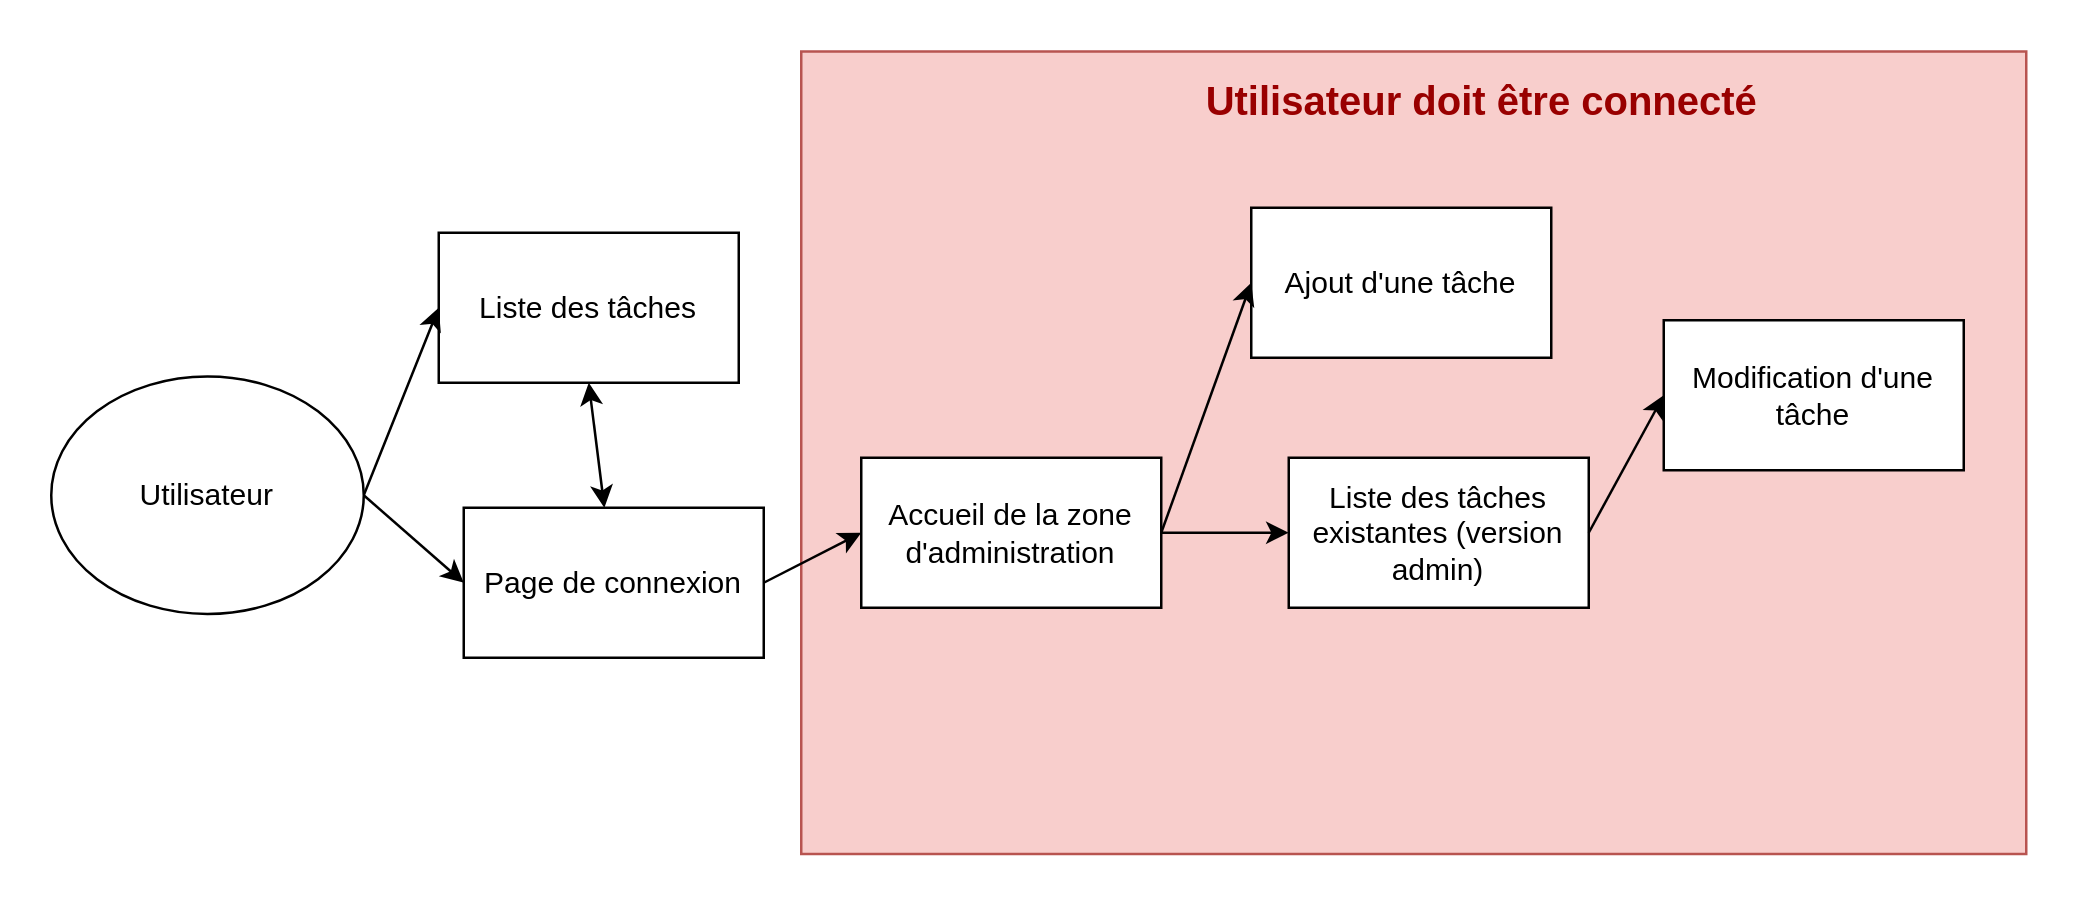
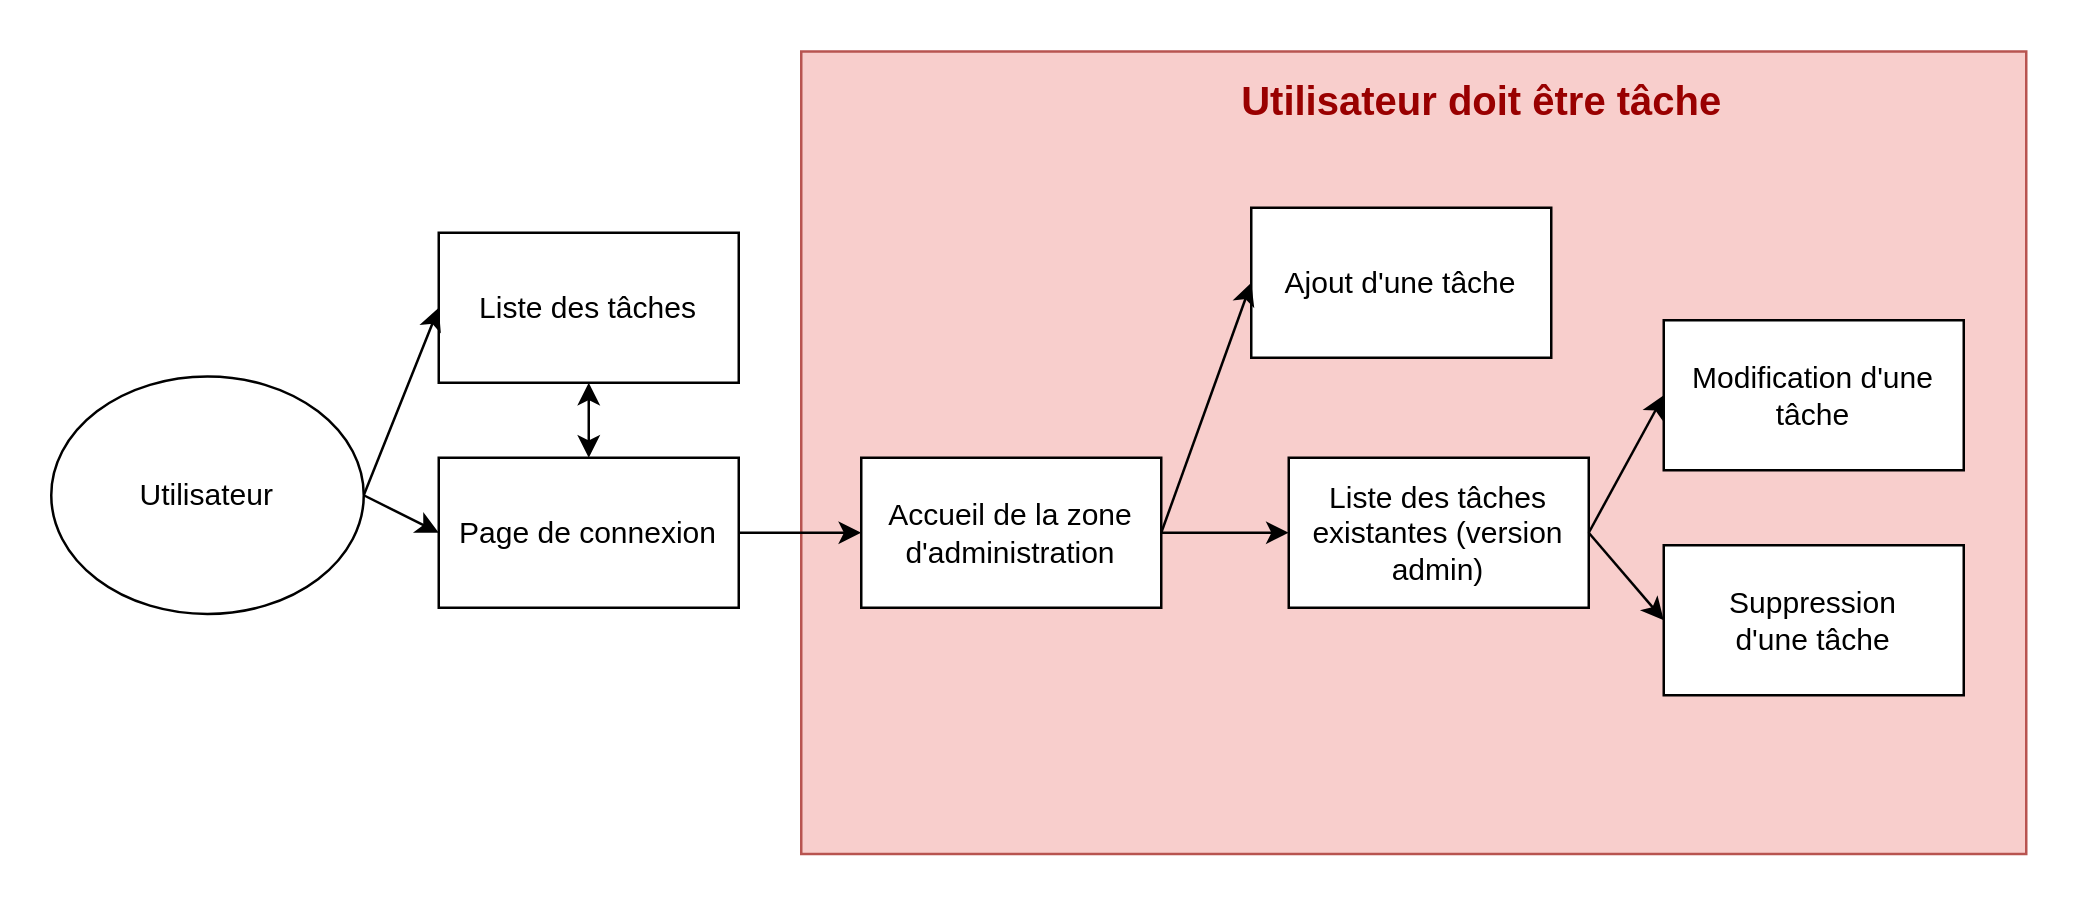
(1483, 101) -> (1483, 101)
none -> (1621, 571)
(614, 583) -> (589, 533)
none -> (1814, 620)
